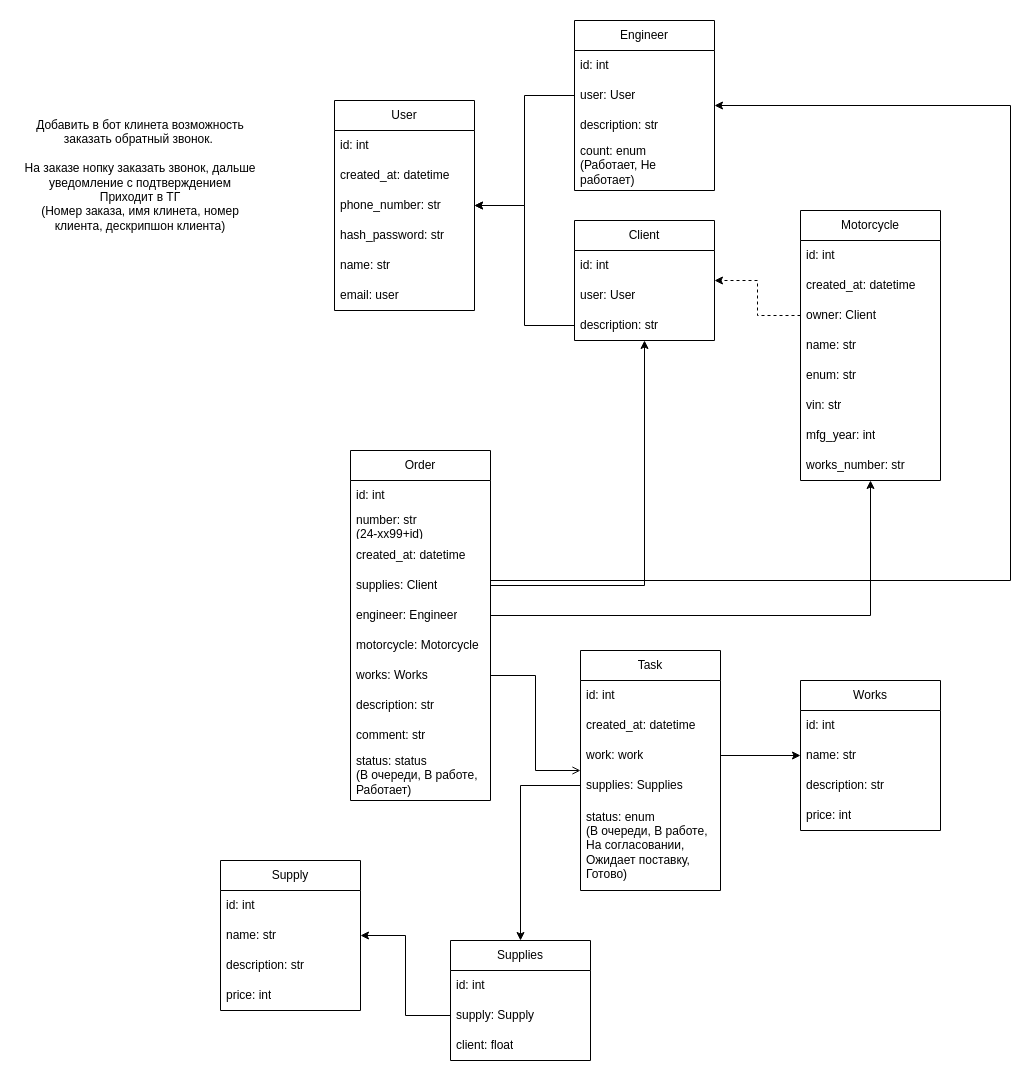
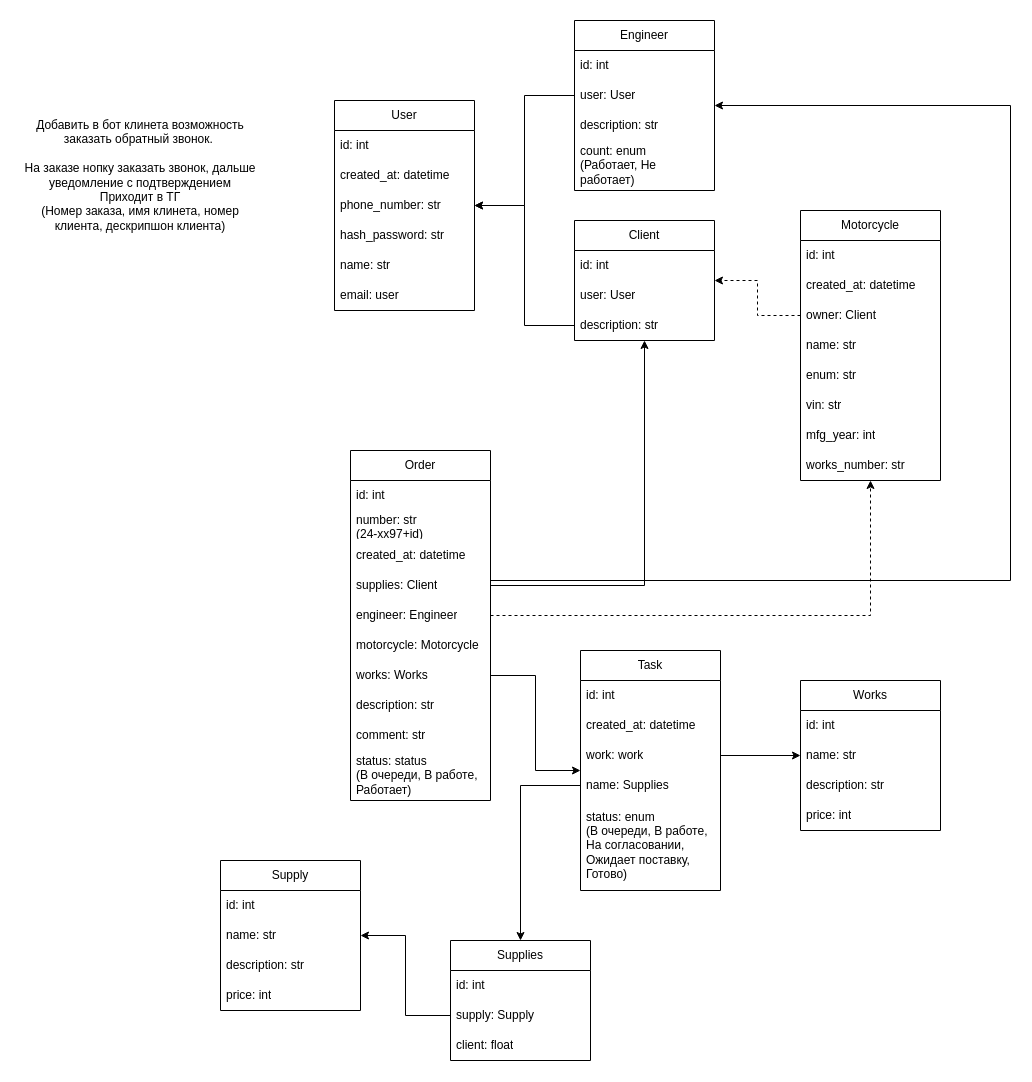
(395, 526) -> (395, 526)
(745, 616) -> (745, 616)
(574, 771) -> (572, 771)
(639, 786) -> (629, 786)
